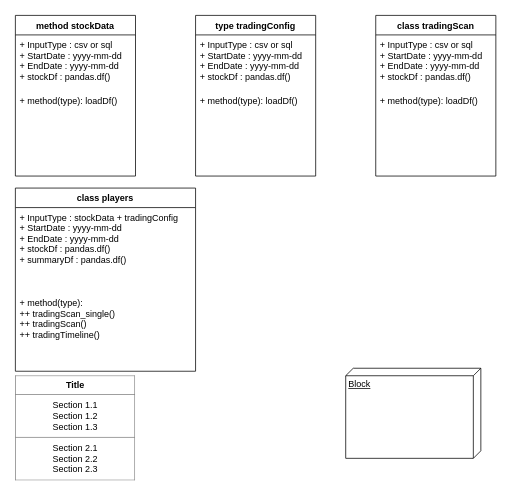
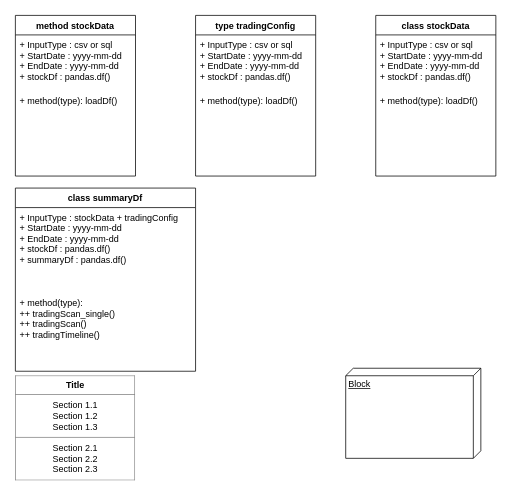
(435, 26) -> (435, 26)
(105, 198) -> (105, 198)
